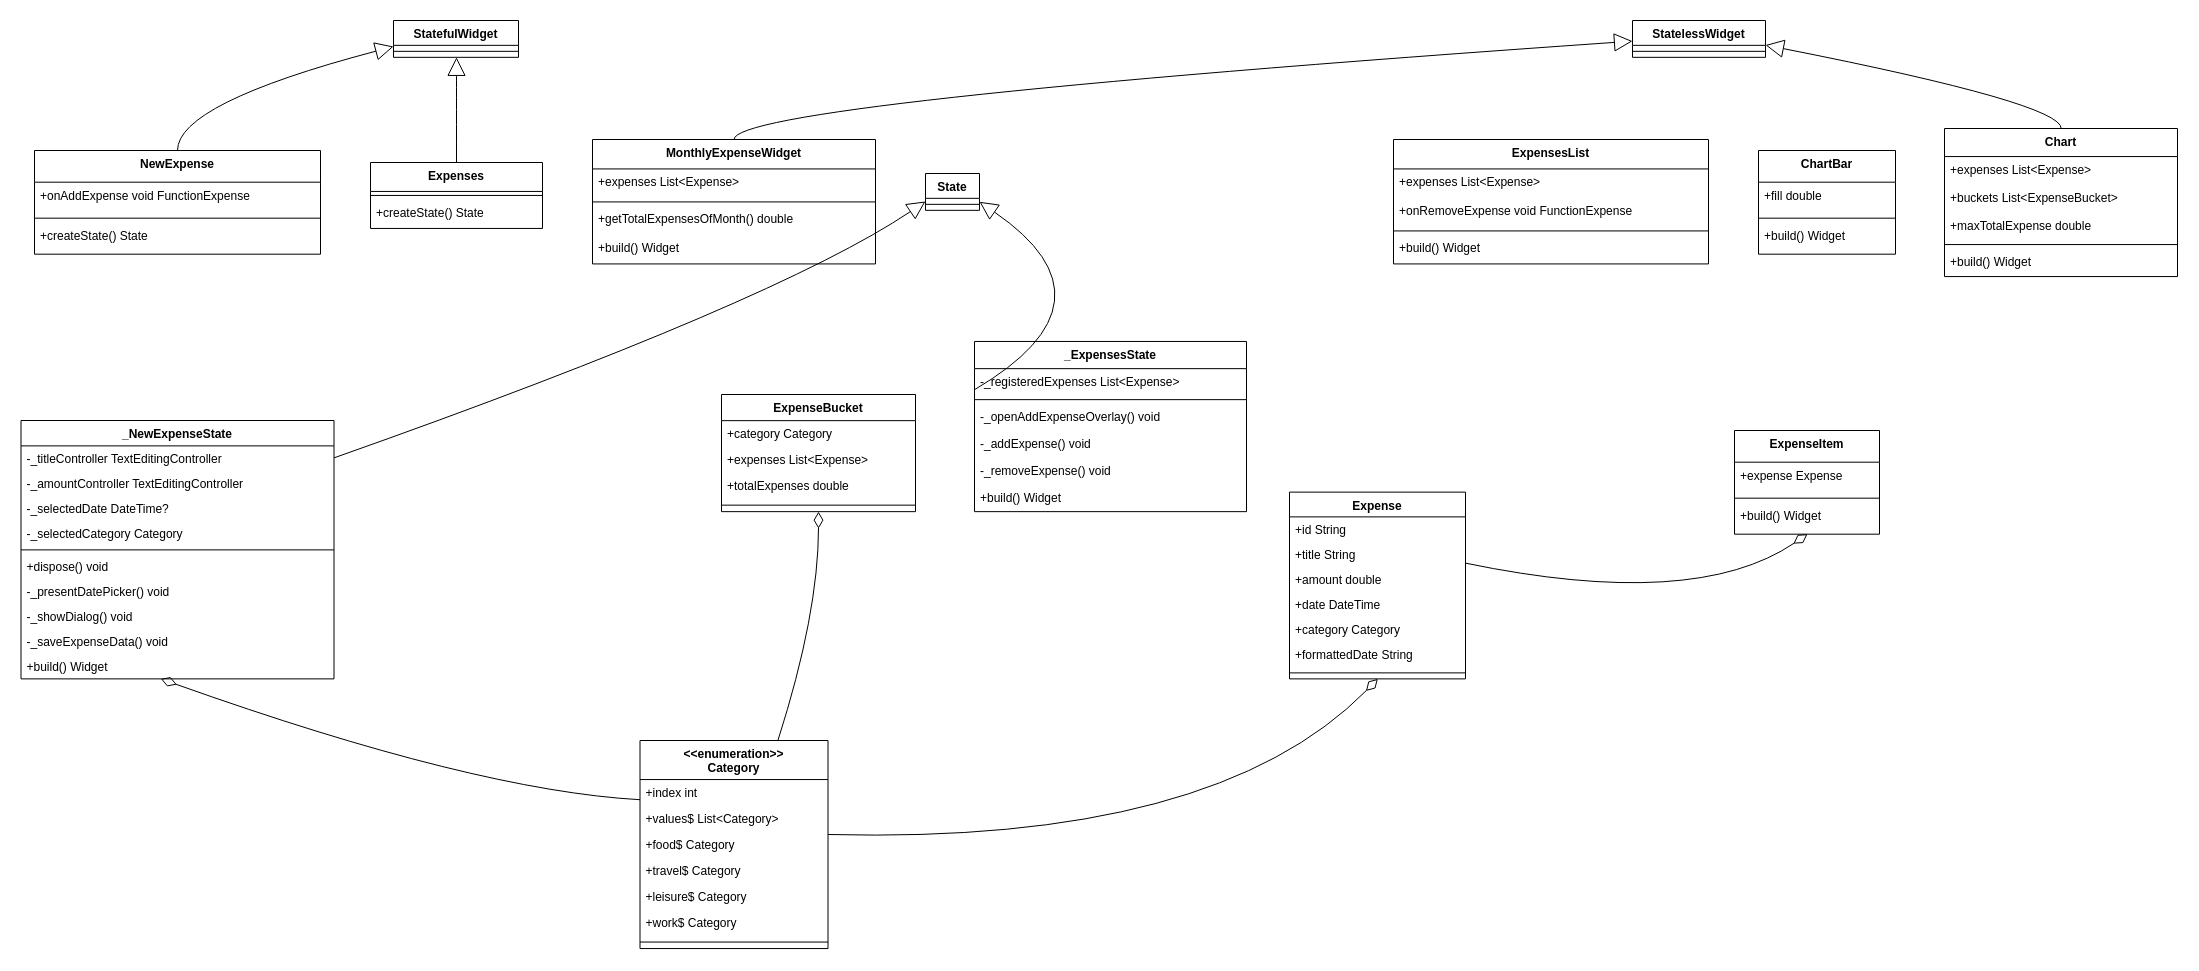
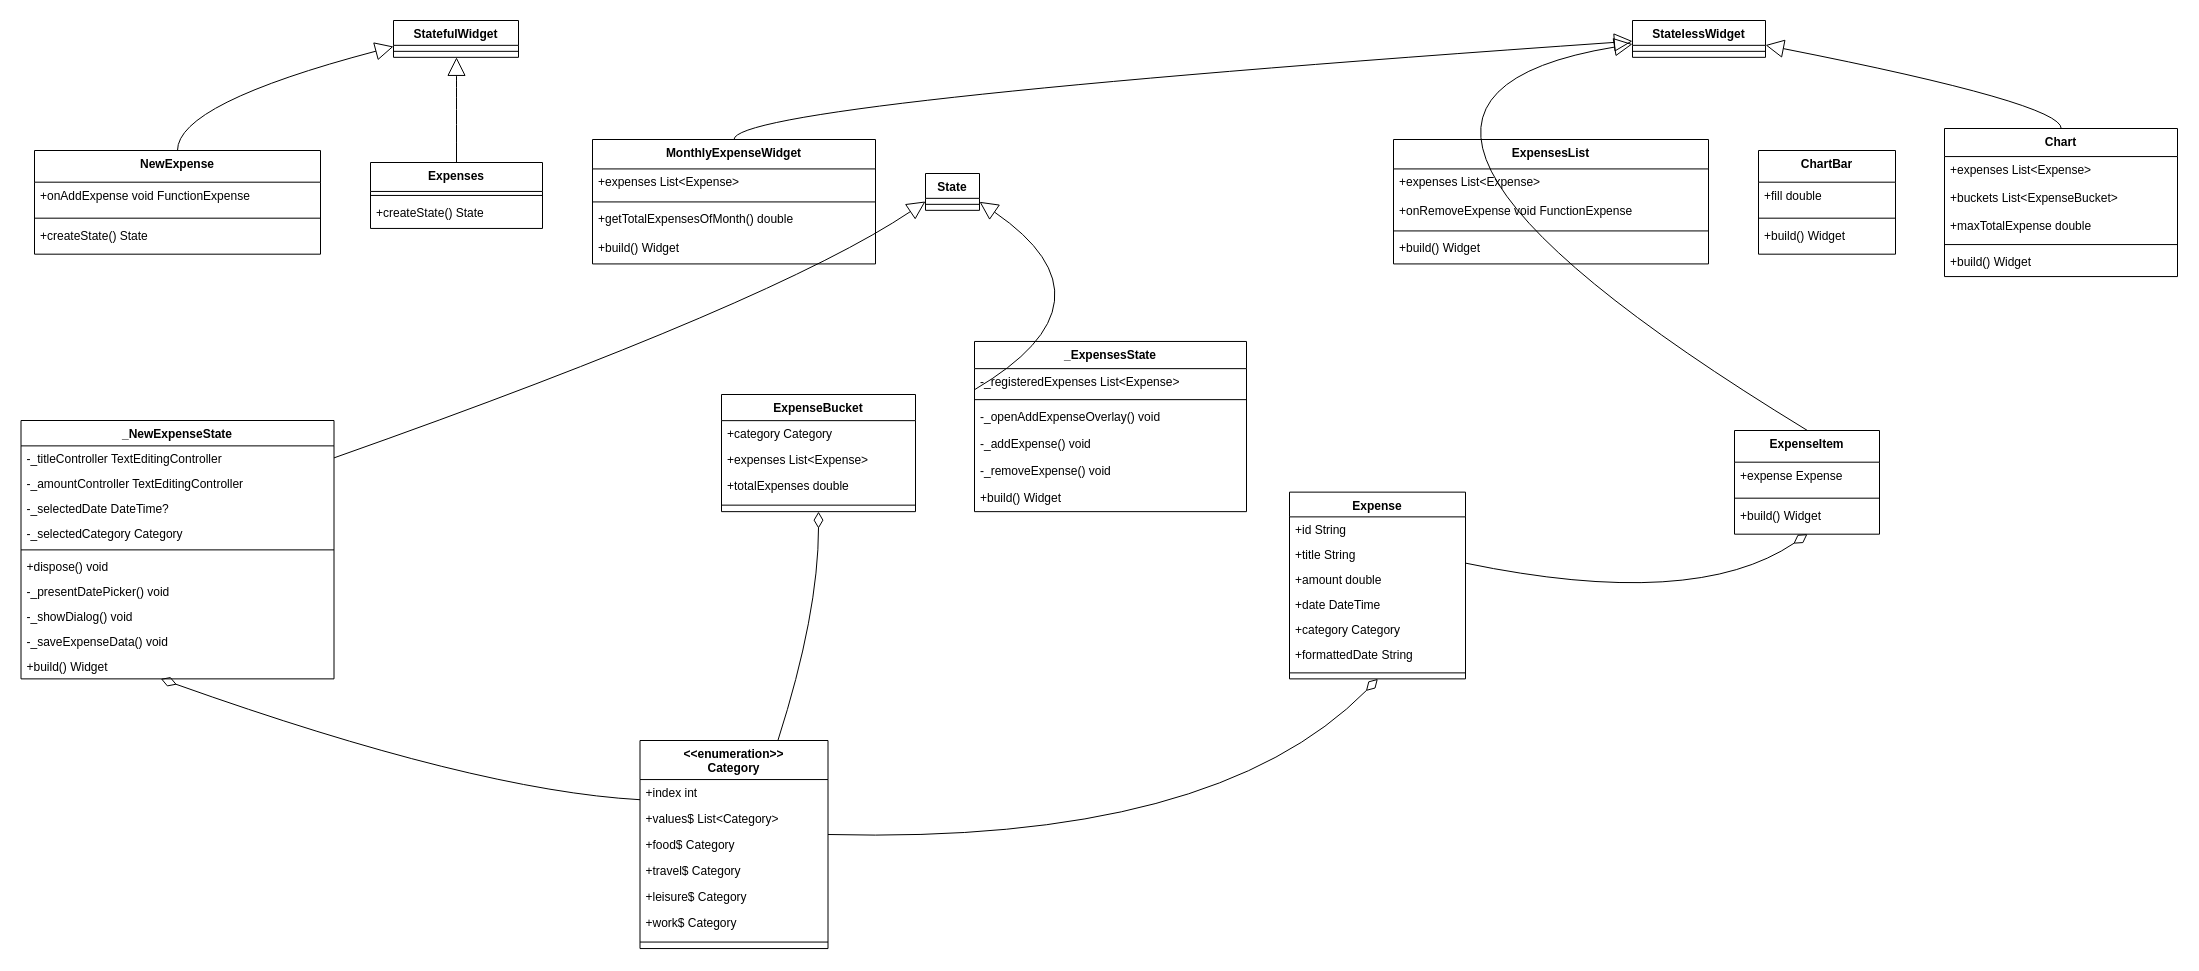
none -> (1555, 249)
